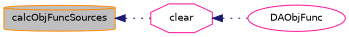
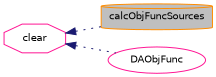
(138, 18) -> (88, 29)
